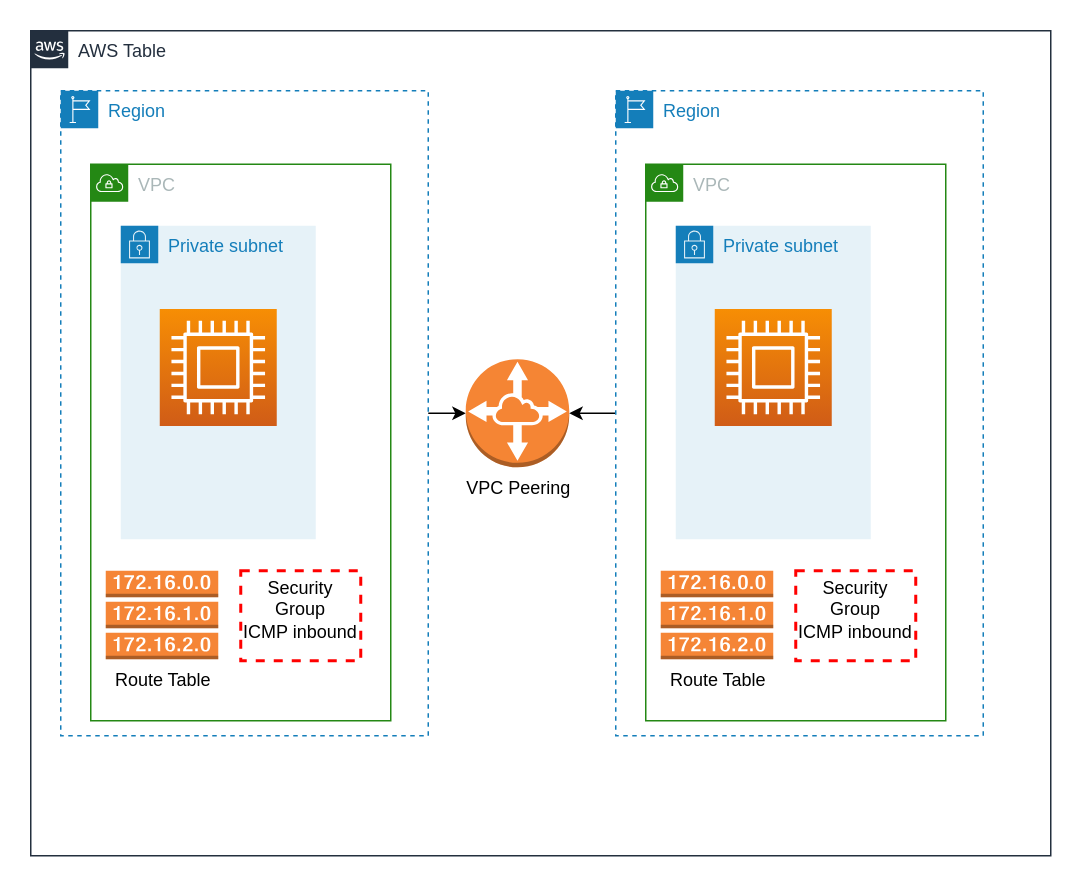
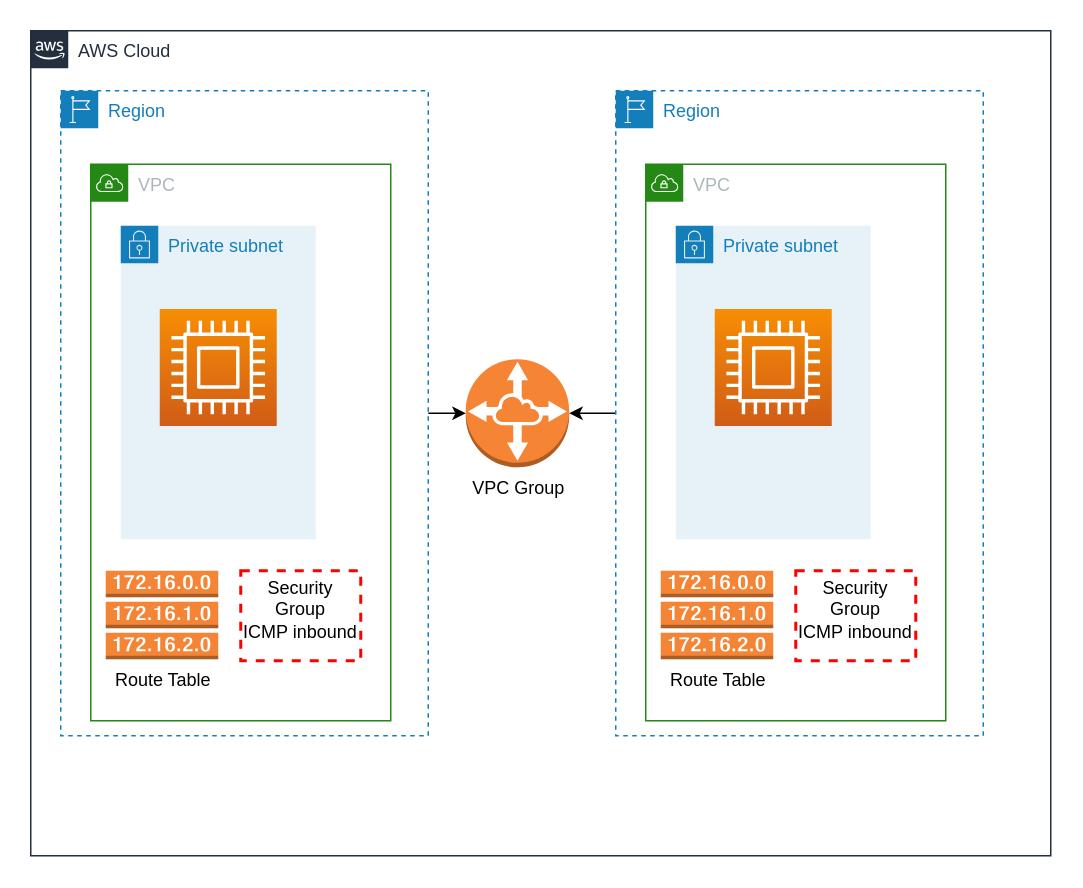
(119, 52) -> (119, 52)
(519, 489) -> (519, 489)
